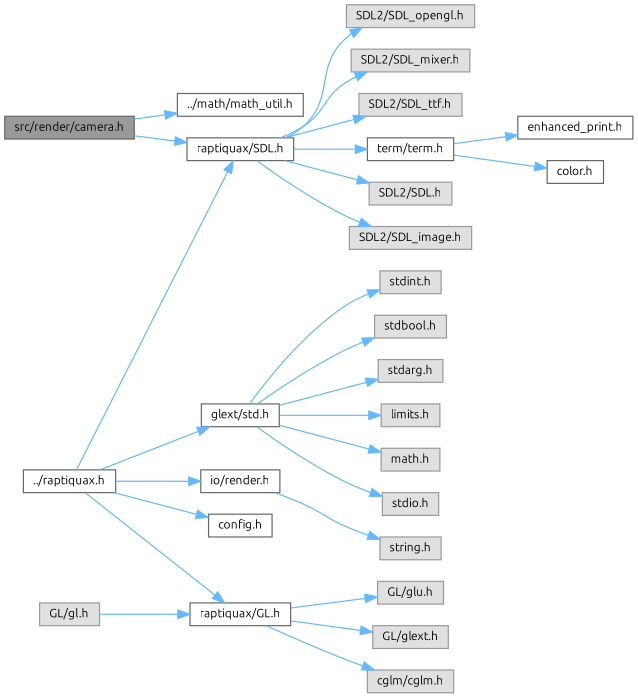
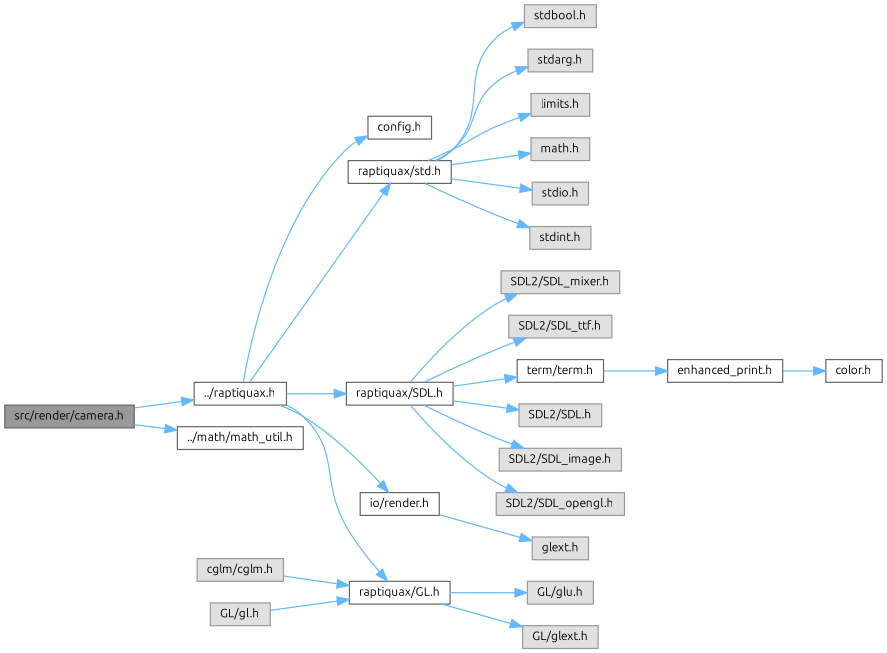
(155, 138) -> (158, 405)
(494, 161) -> (798, 371)
(240, 415) -> (400, 172)
(411, 548) -> (560, 548)
(314, 647) -> (310, 580)
